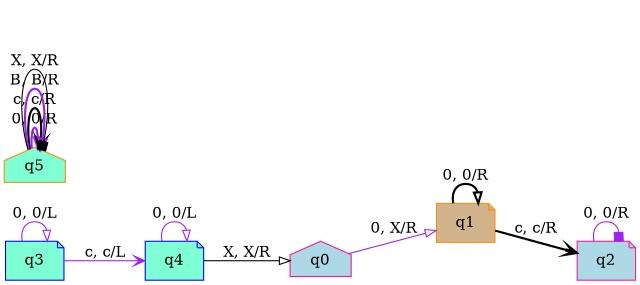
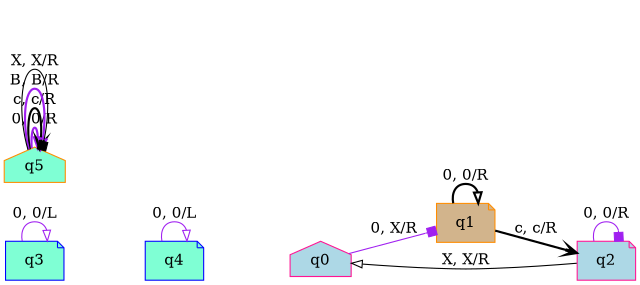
(387, 243) -> (387, 243)
(99, 261) -> none
(242, 261) -> (470, 269)
